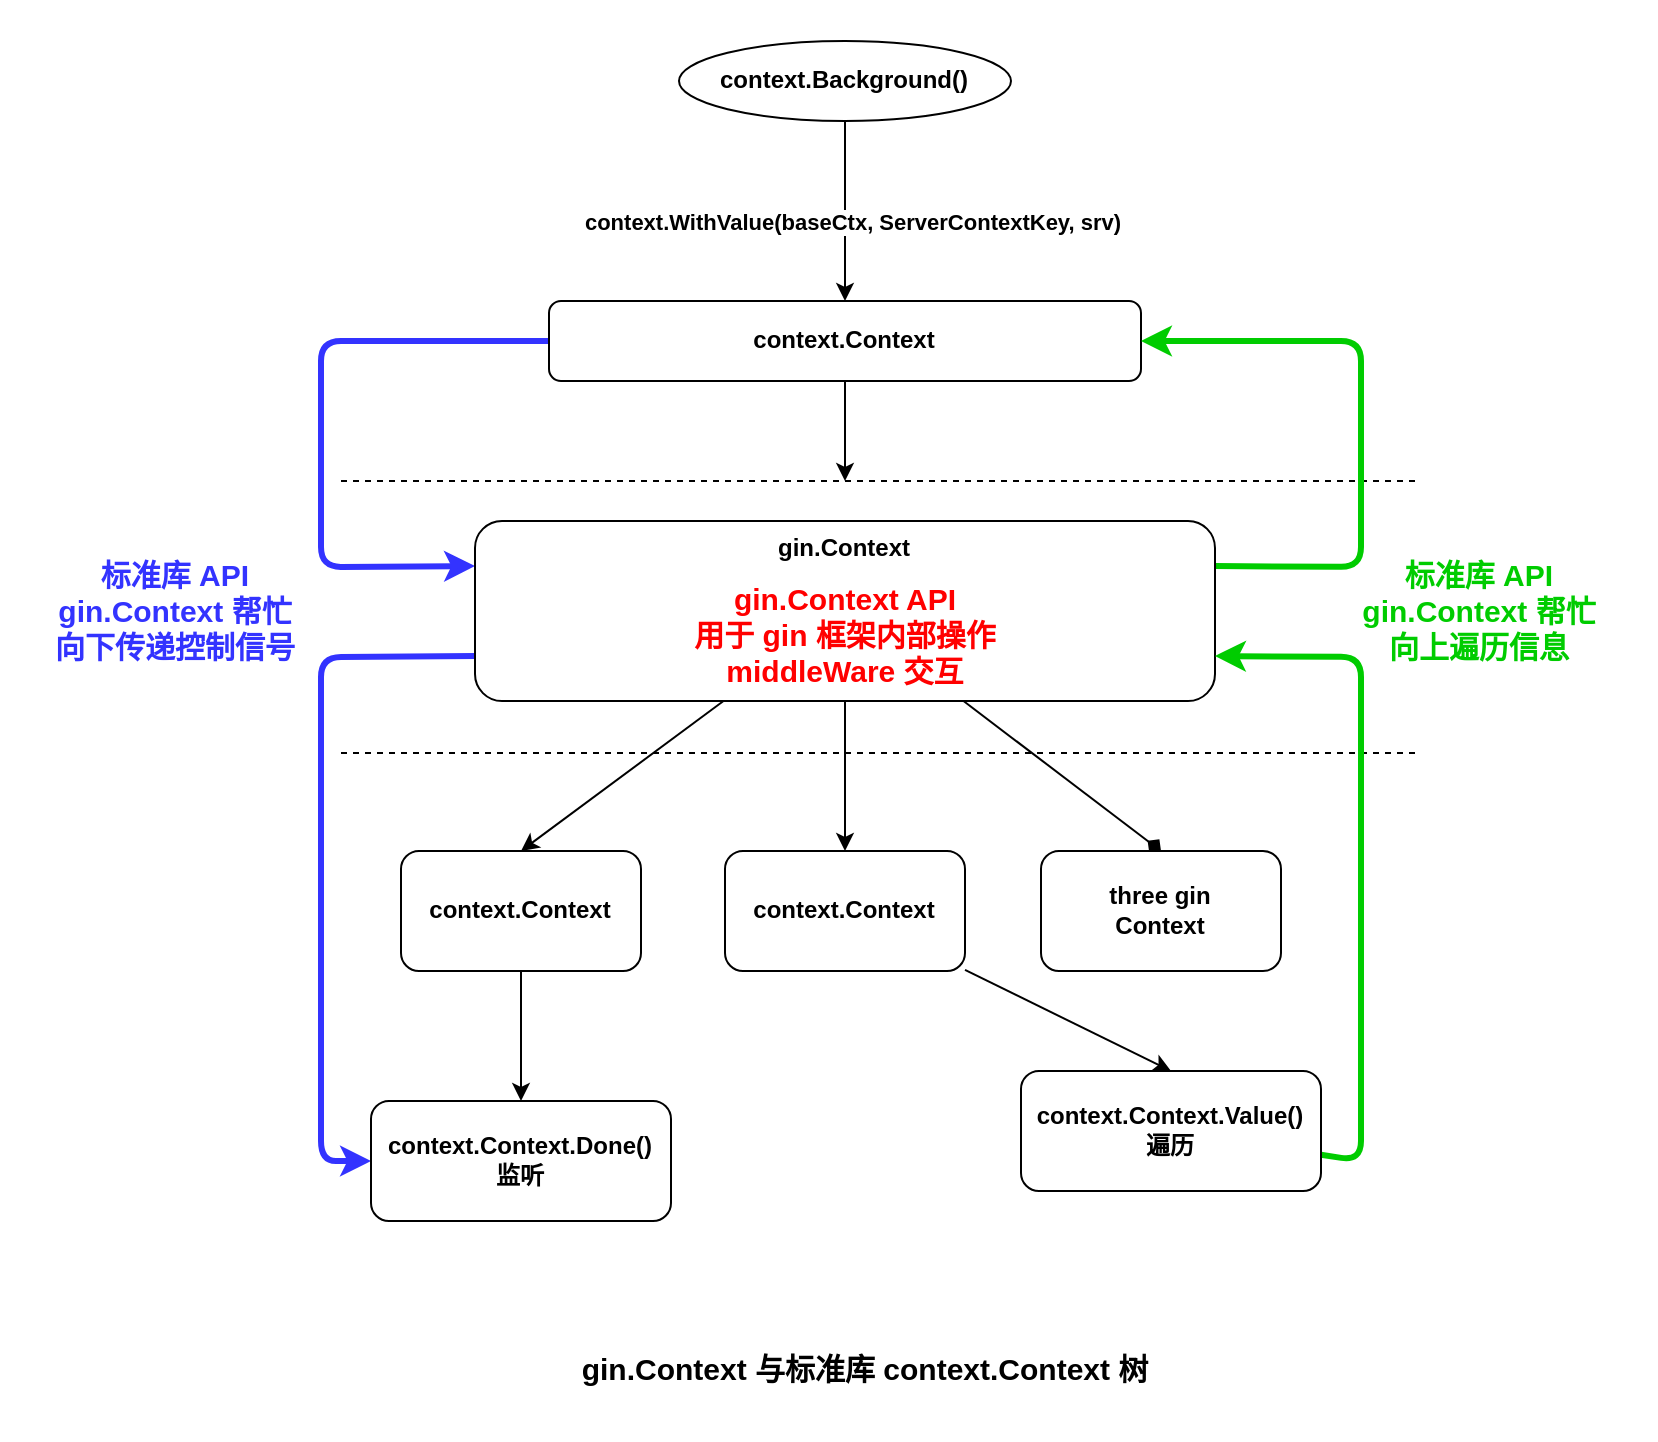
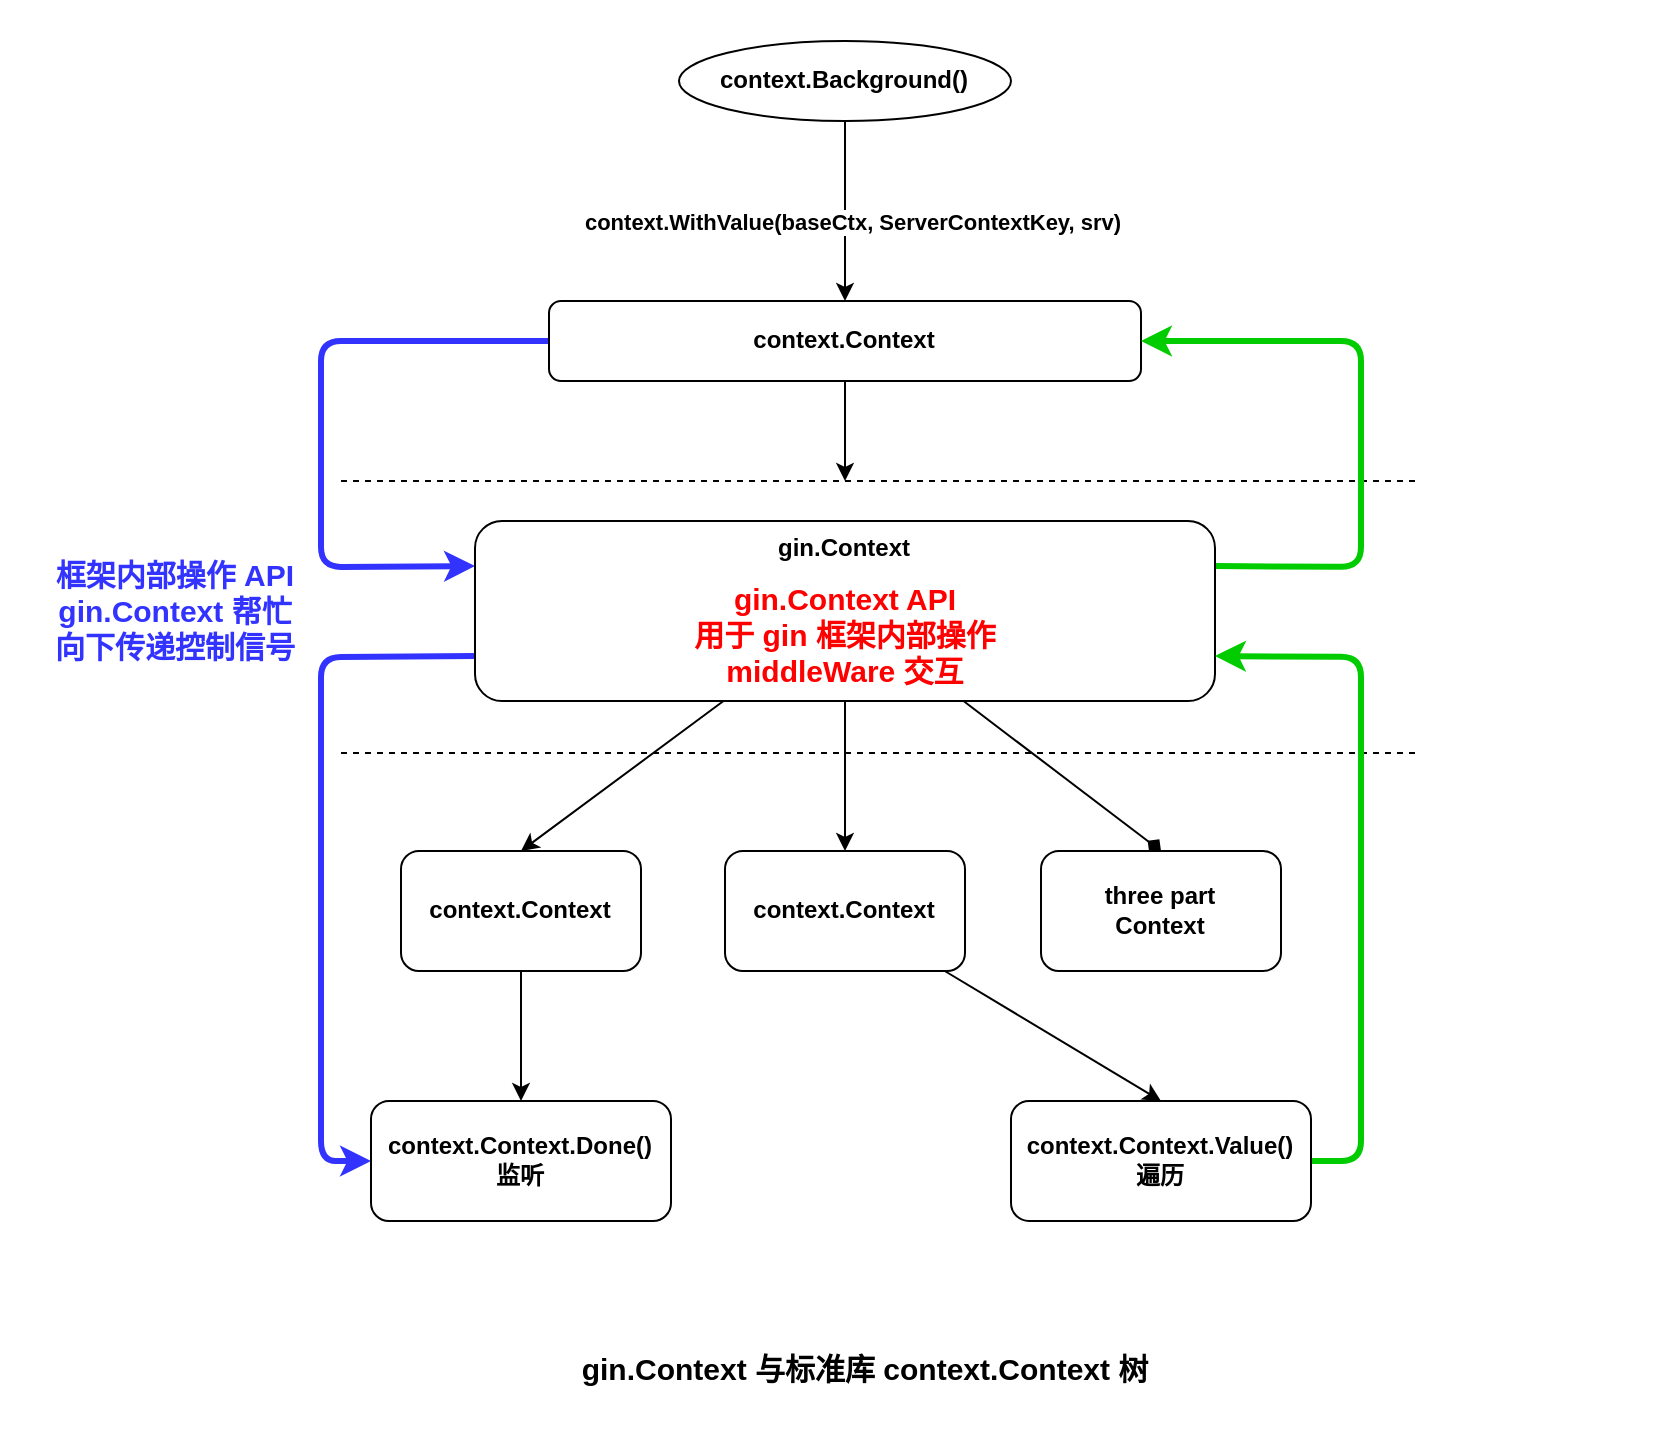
(176, 611) -> (176, 611)
(1480, 611) -> none
(1161, 911) -> (1161, 911)
(1171, 1131) -> (1161, 1161)
